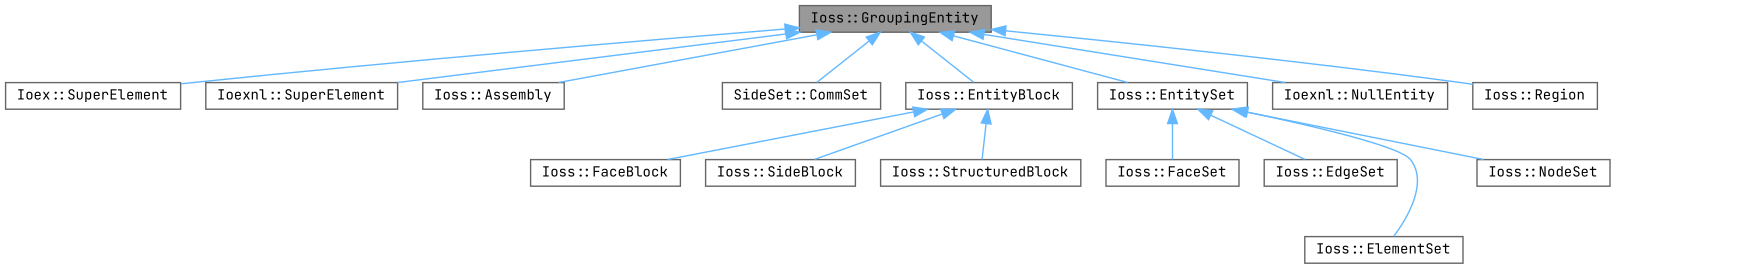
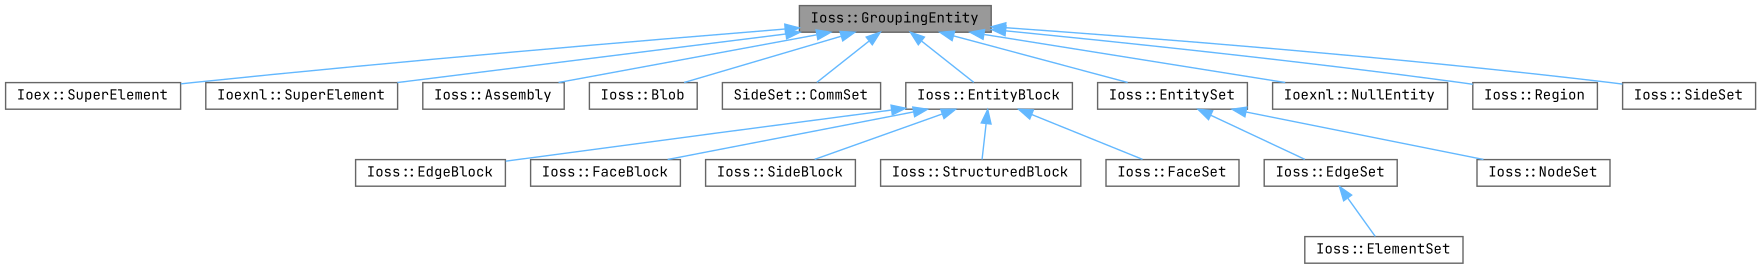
none -> (643, 96)
none -> (1689, 96)
(1172, 142) -> (1087, 137)
(1395, 151) -> (1362, 217)
none -> (430, 173)
